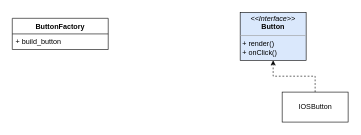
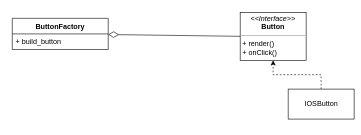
none -> (179, 35)
(273, 36) -> (273, 36)
(315, 107) -> (321, 104)
